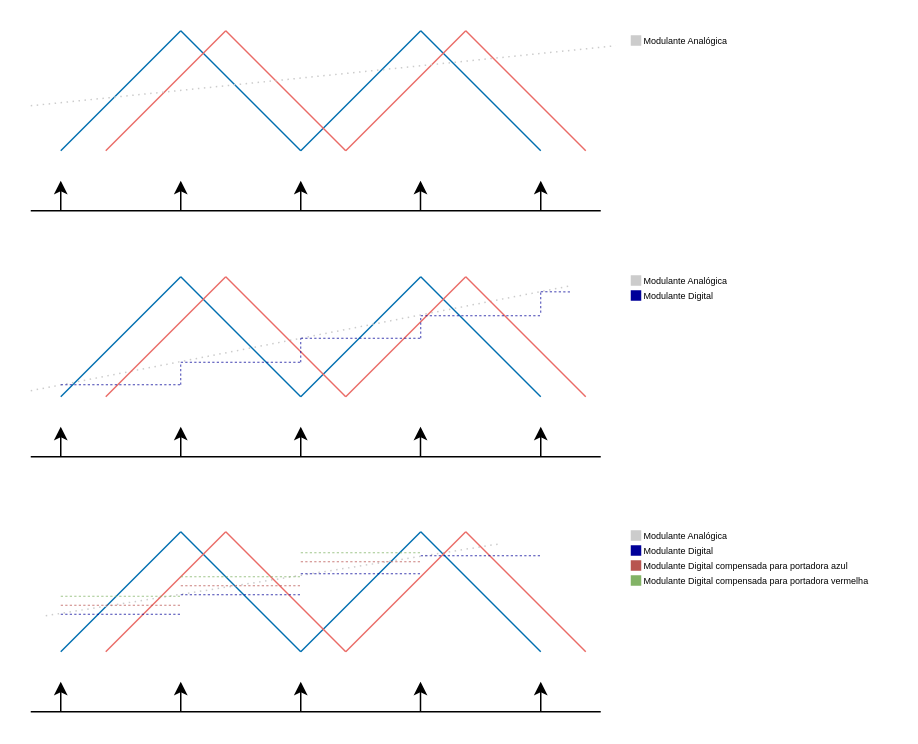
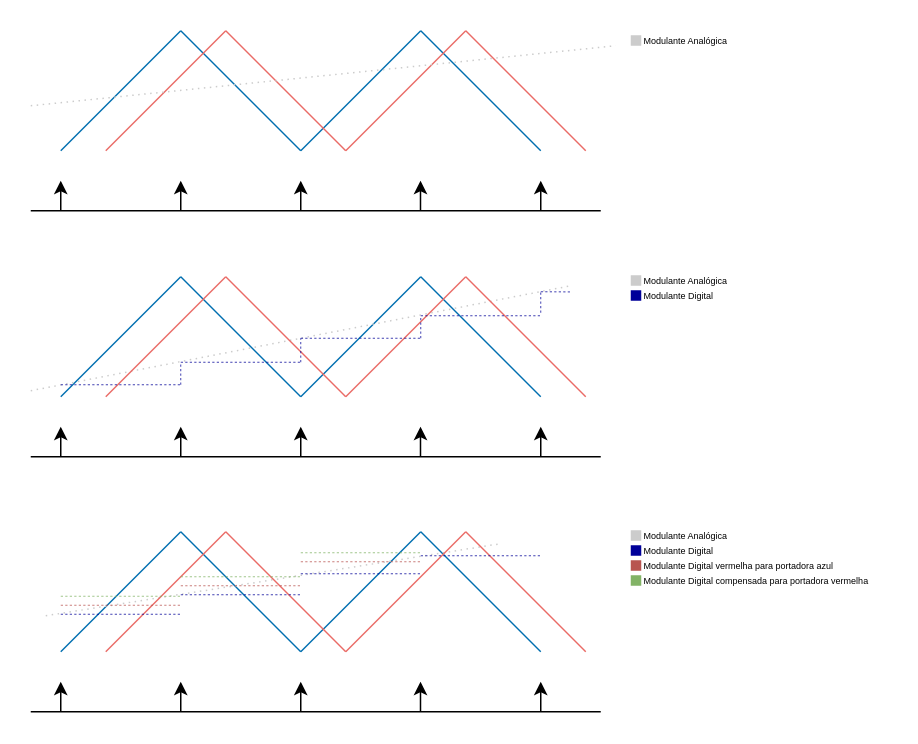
(765, 563) -> (765, 563)
